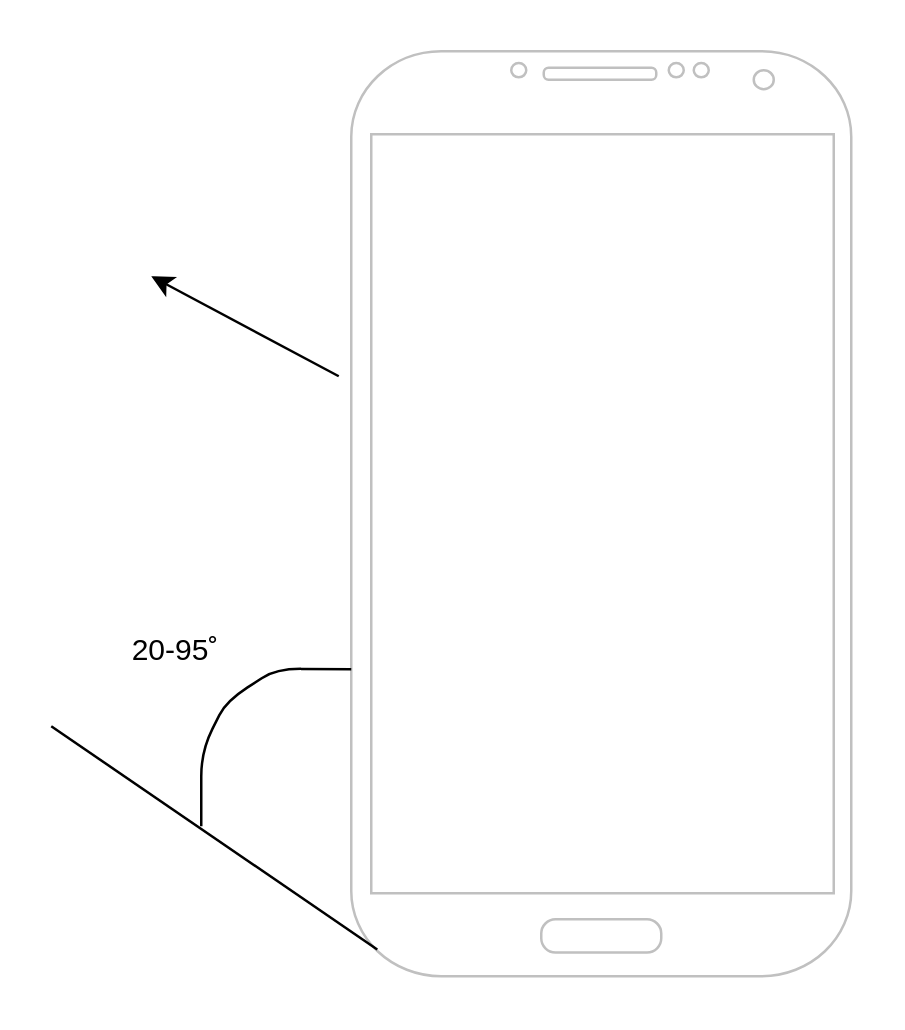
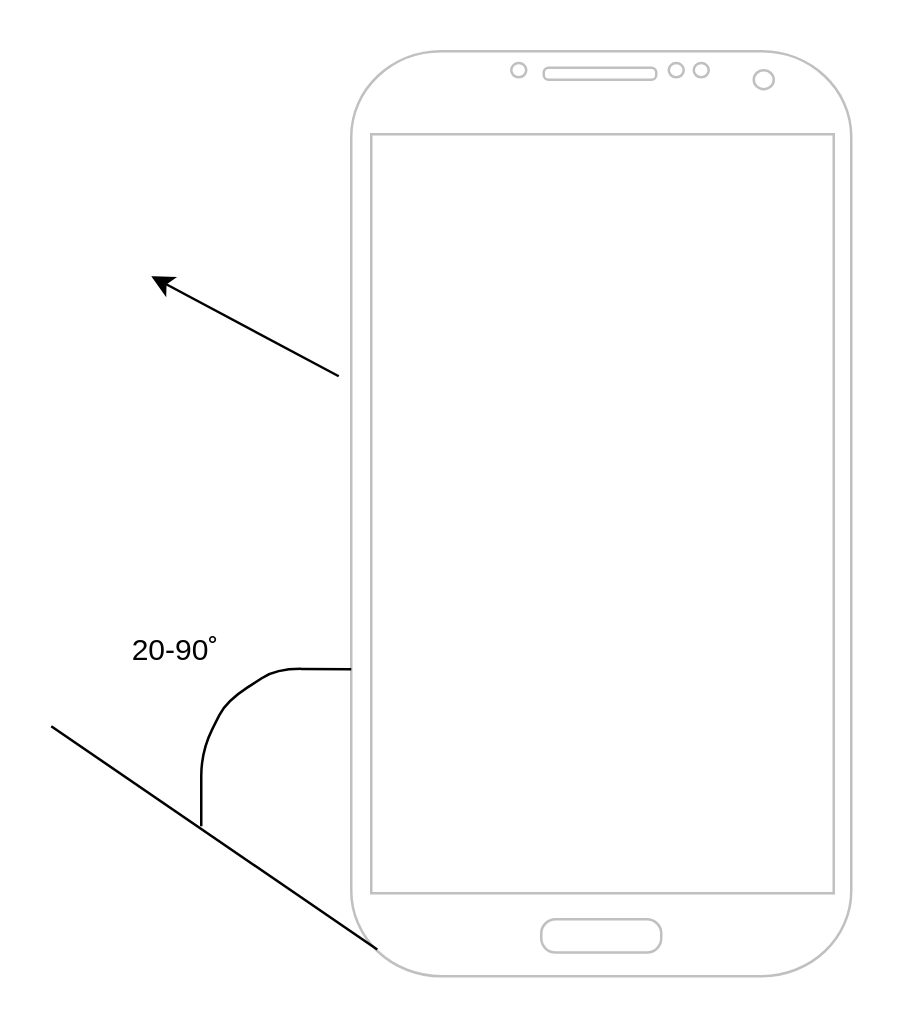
(176, 651) -> (176, 651)
